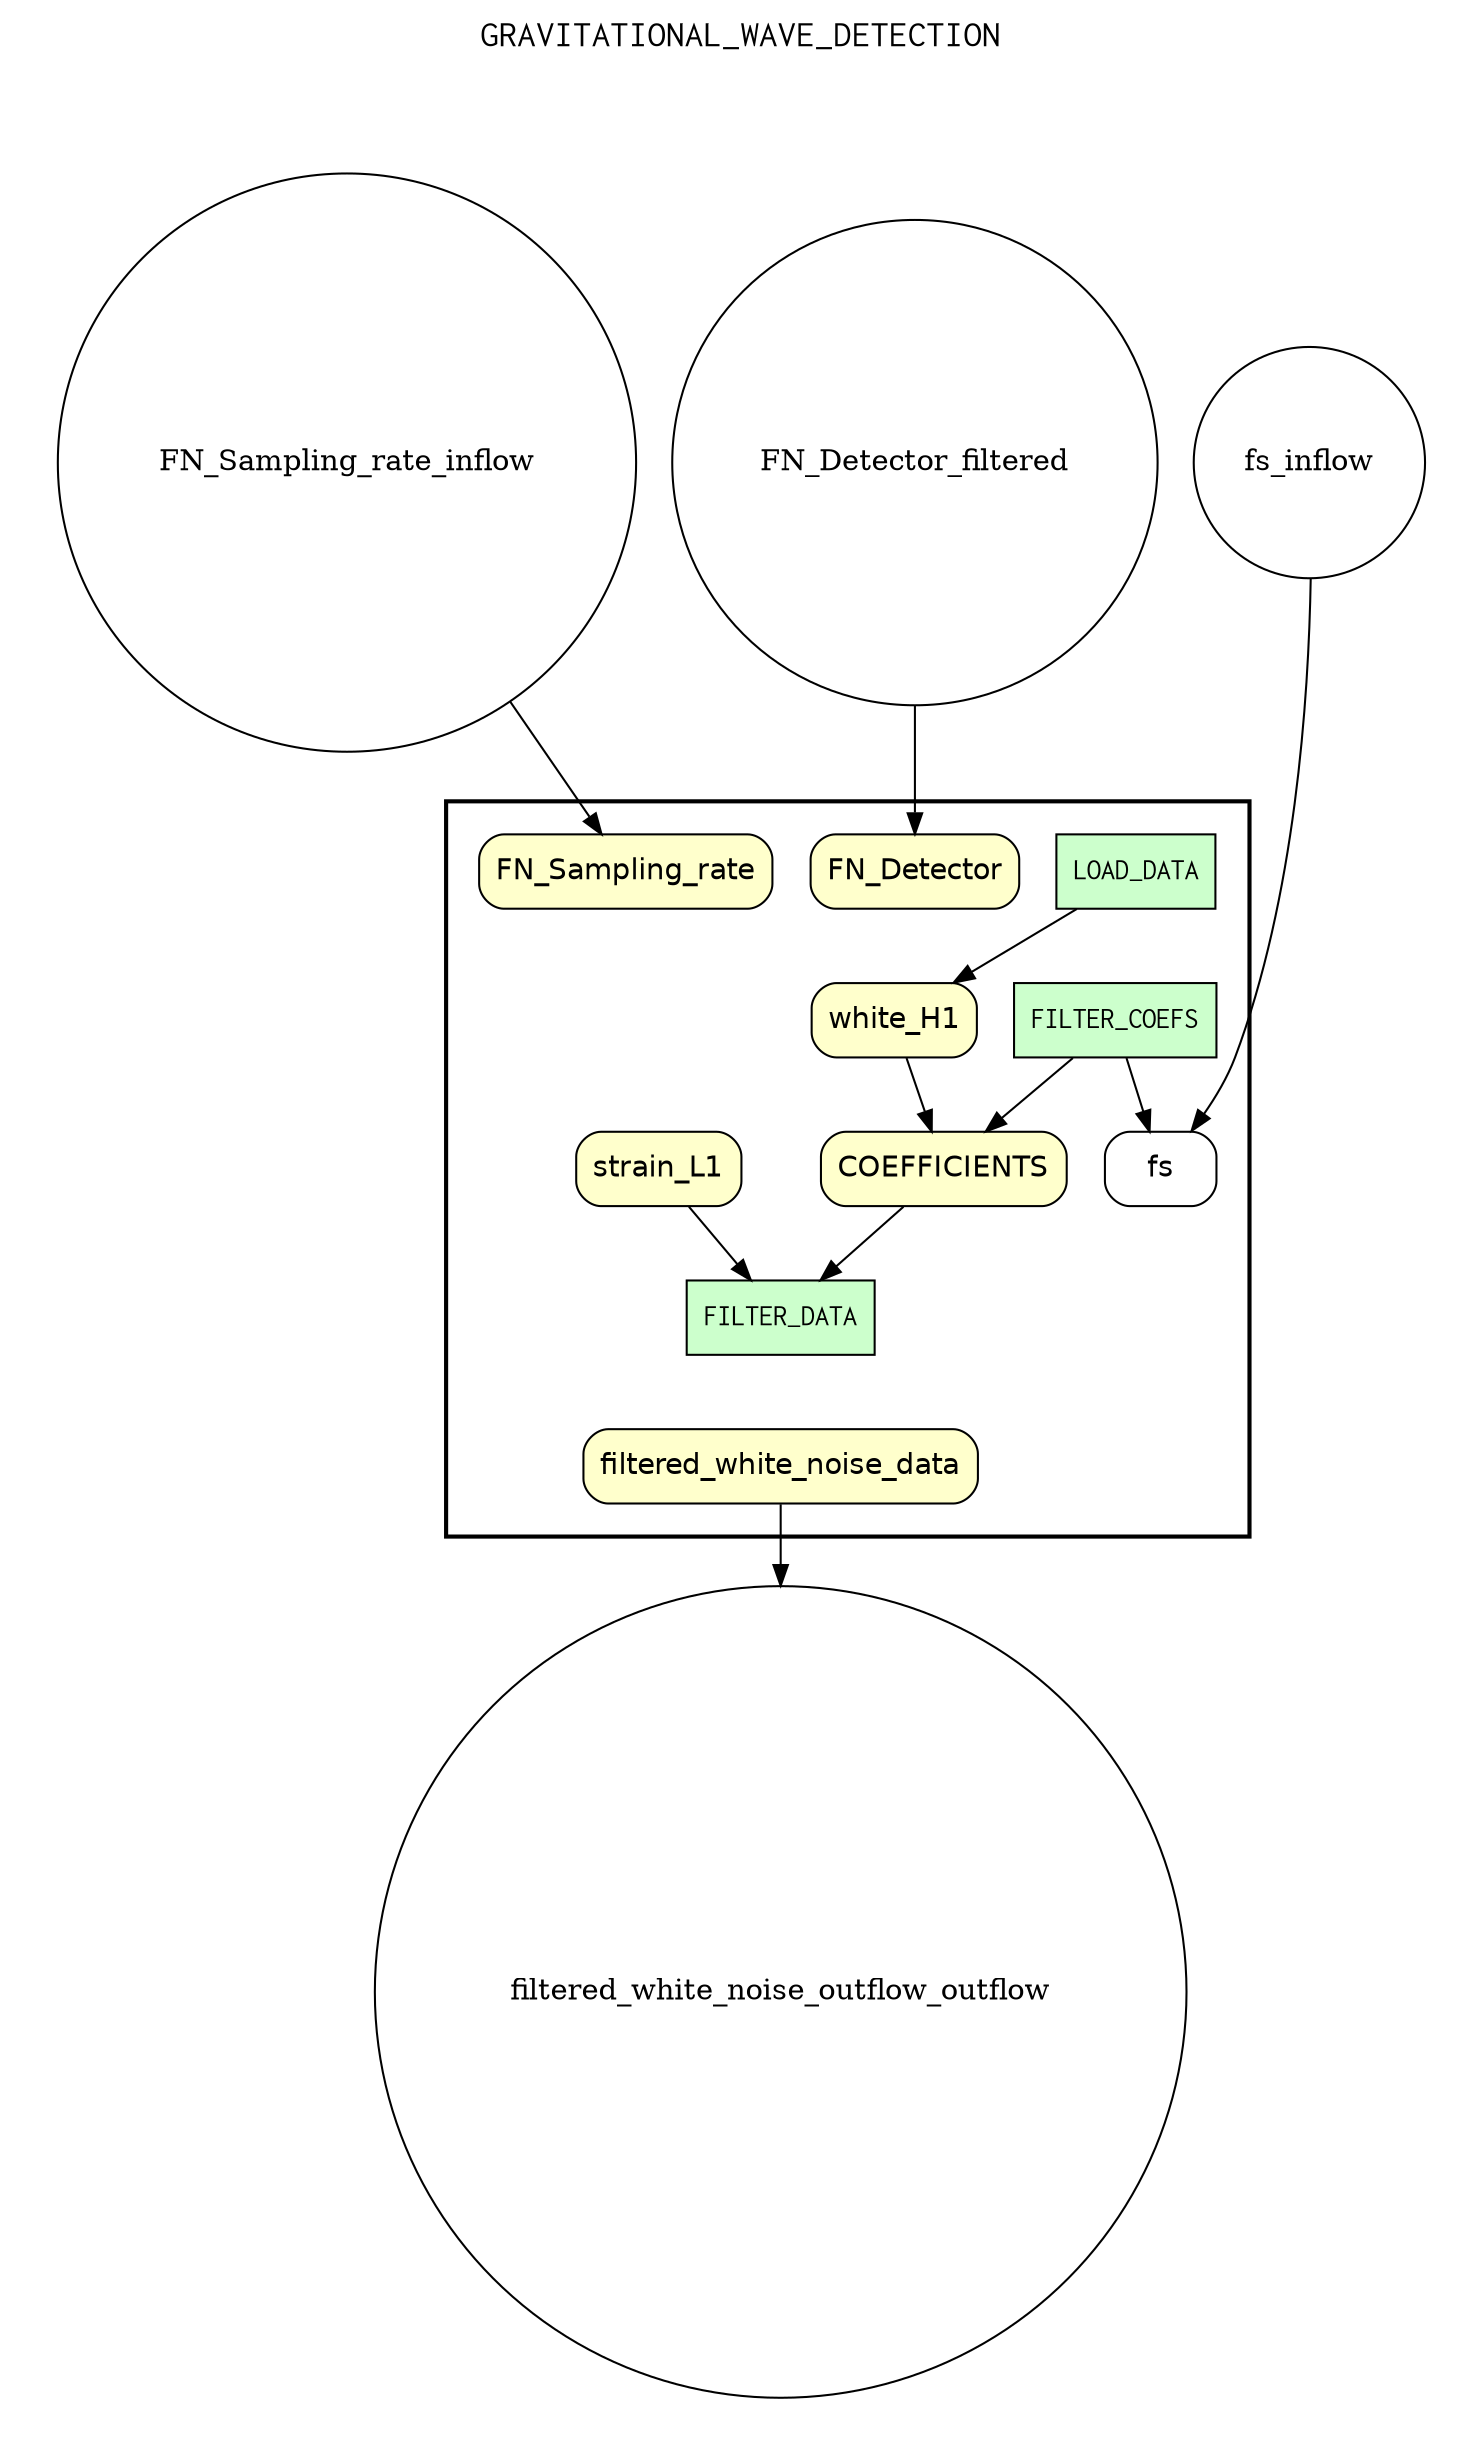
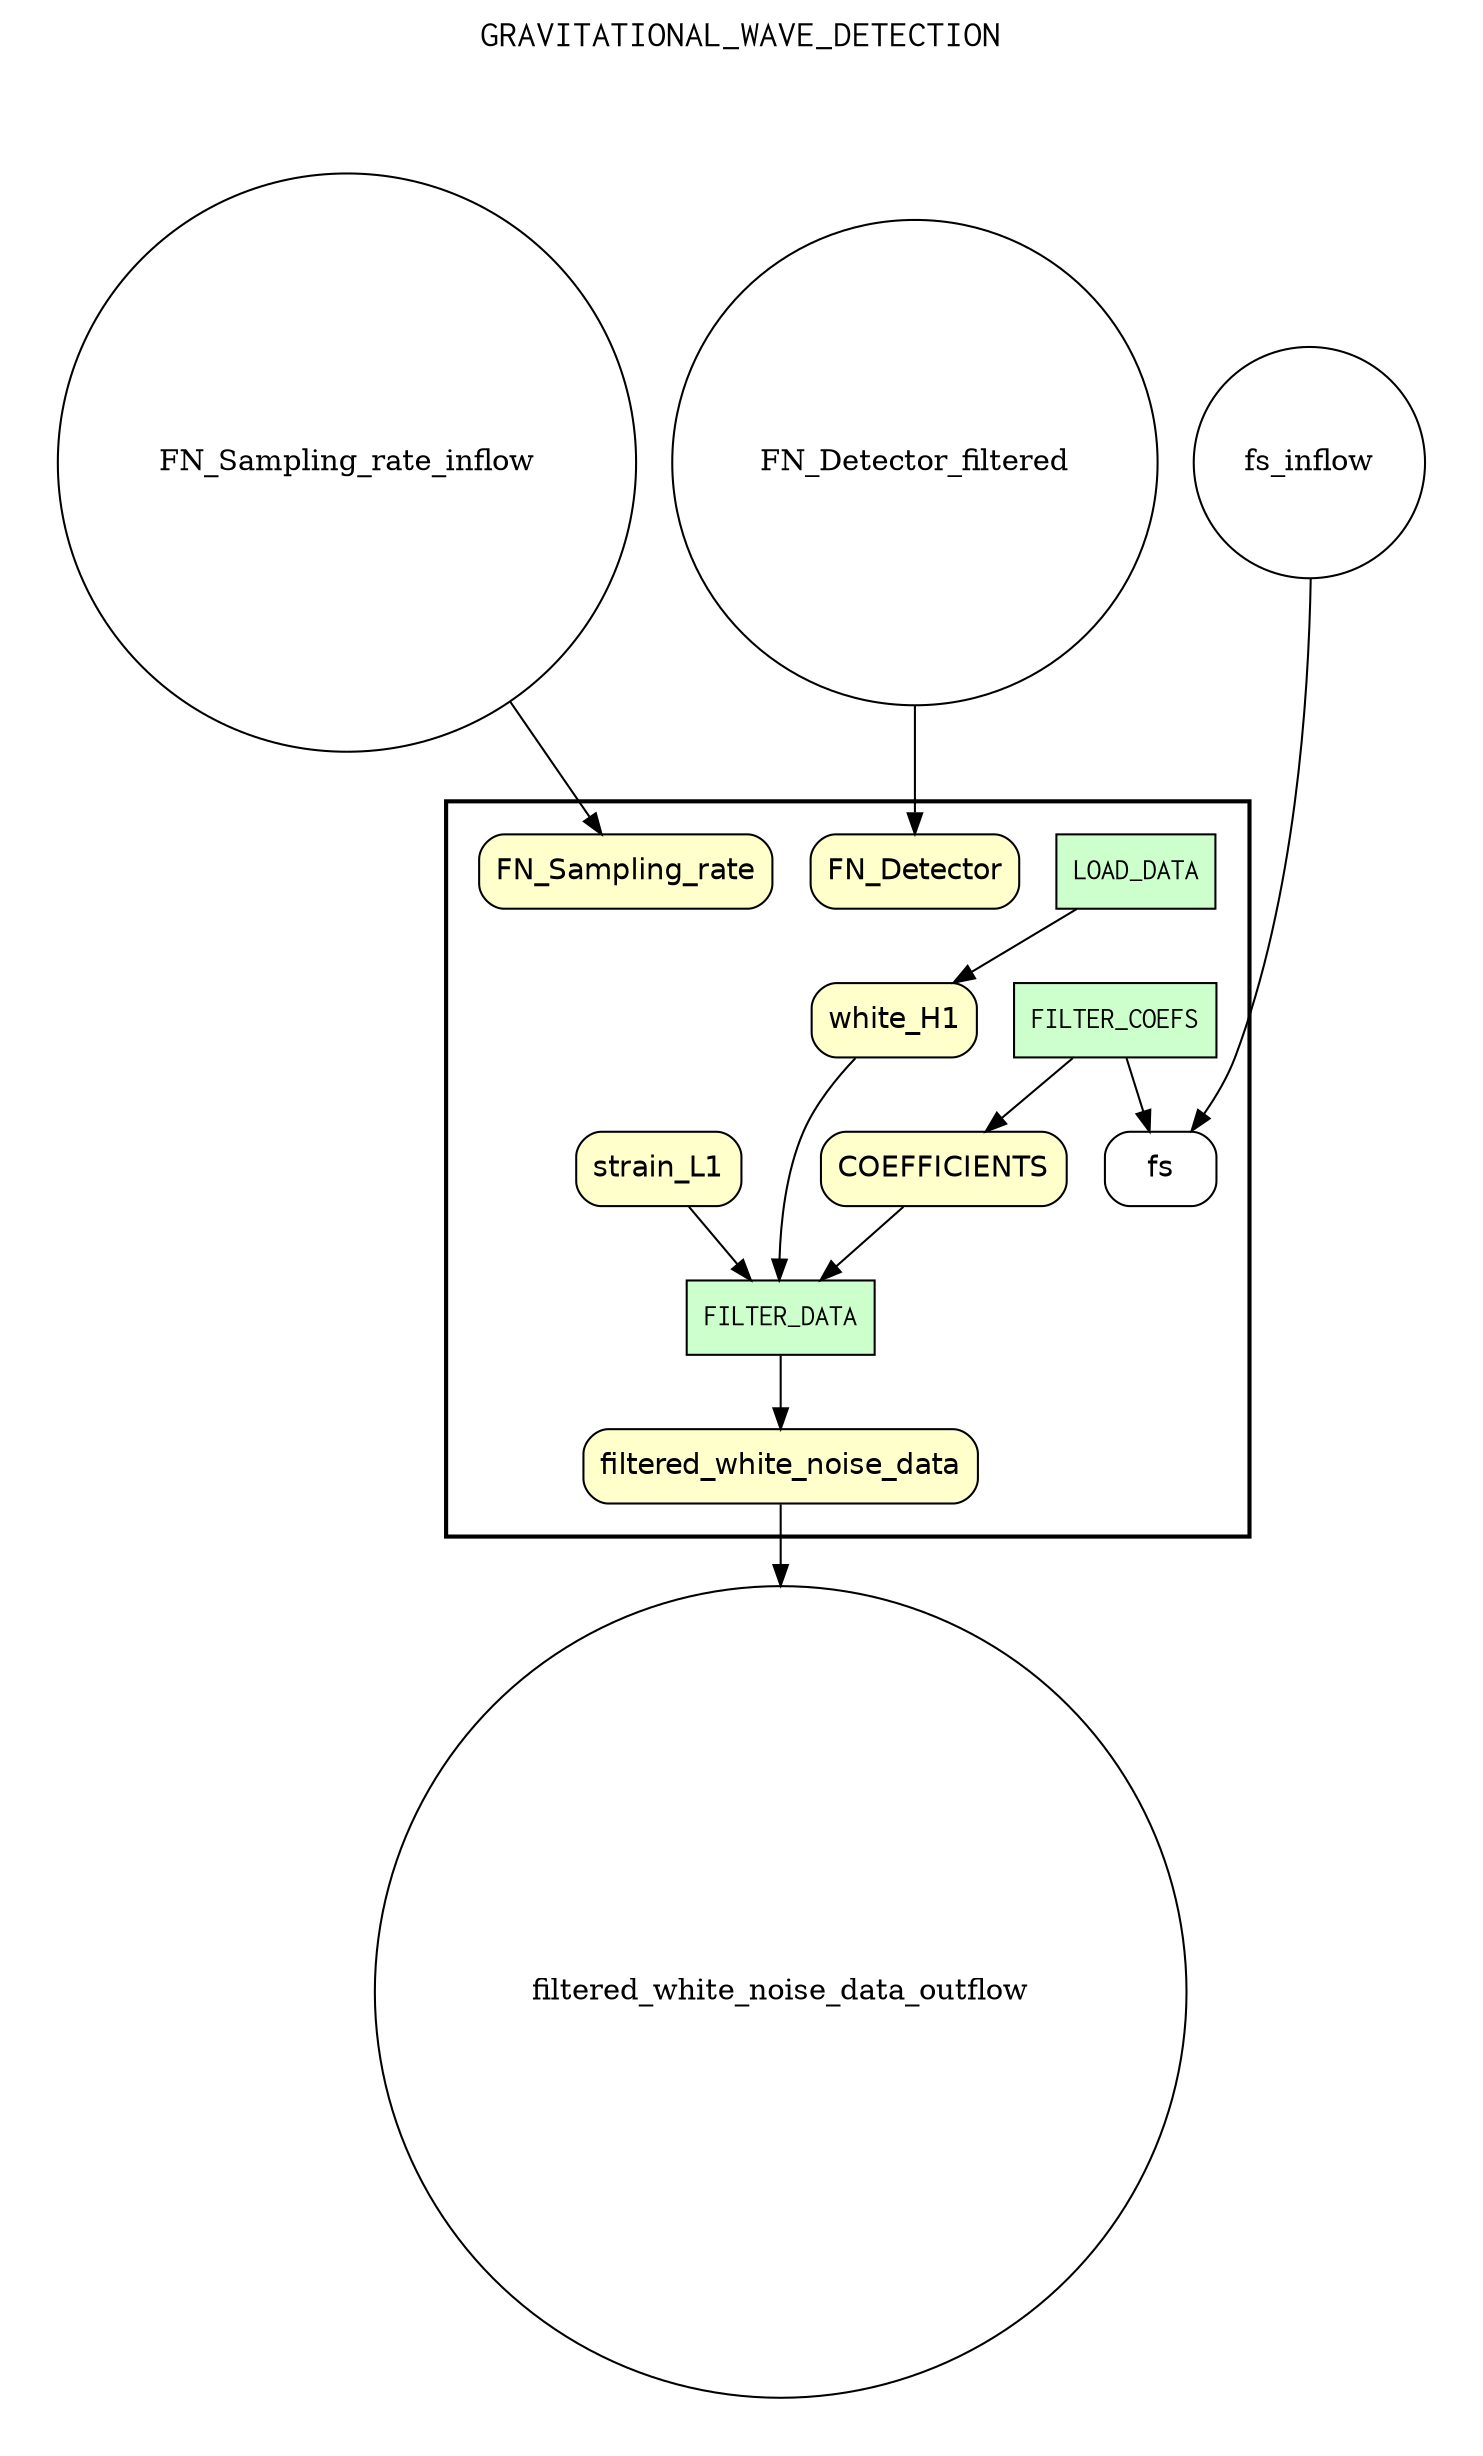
(916, 1085) -> (796, 1150)
none -> (781, 1382)
(781, 1992) -> (781, 1992)
